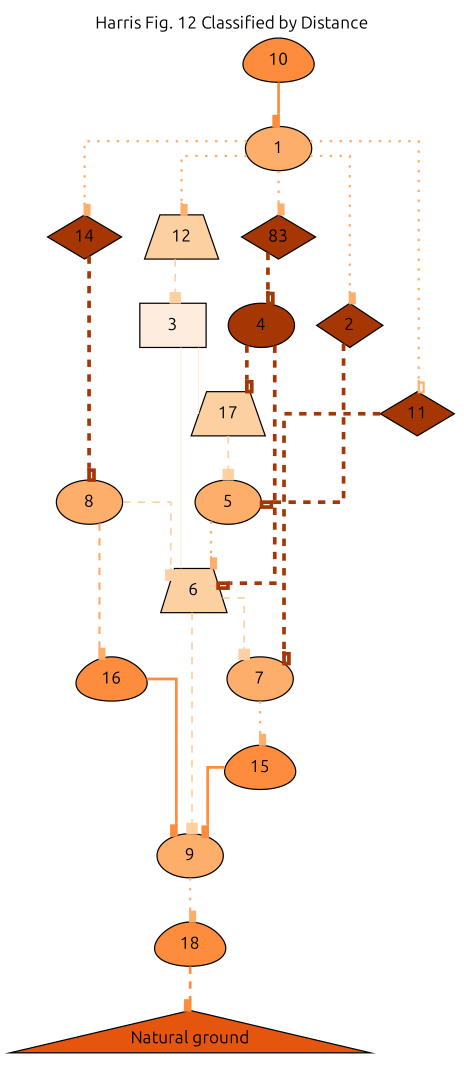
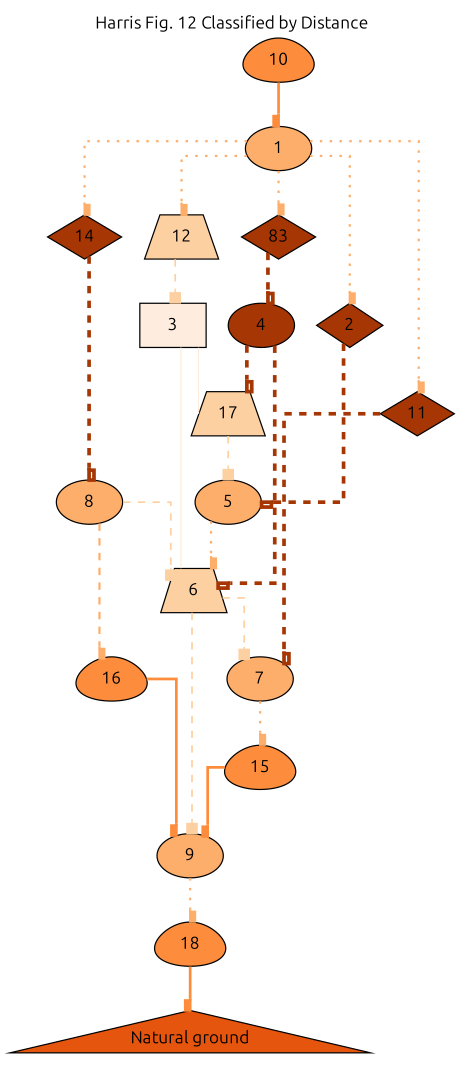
(419, 206) -> (419, 206)
(190, 982) -> (190, 982)
